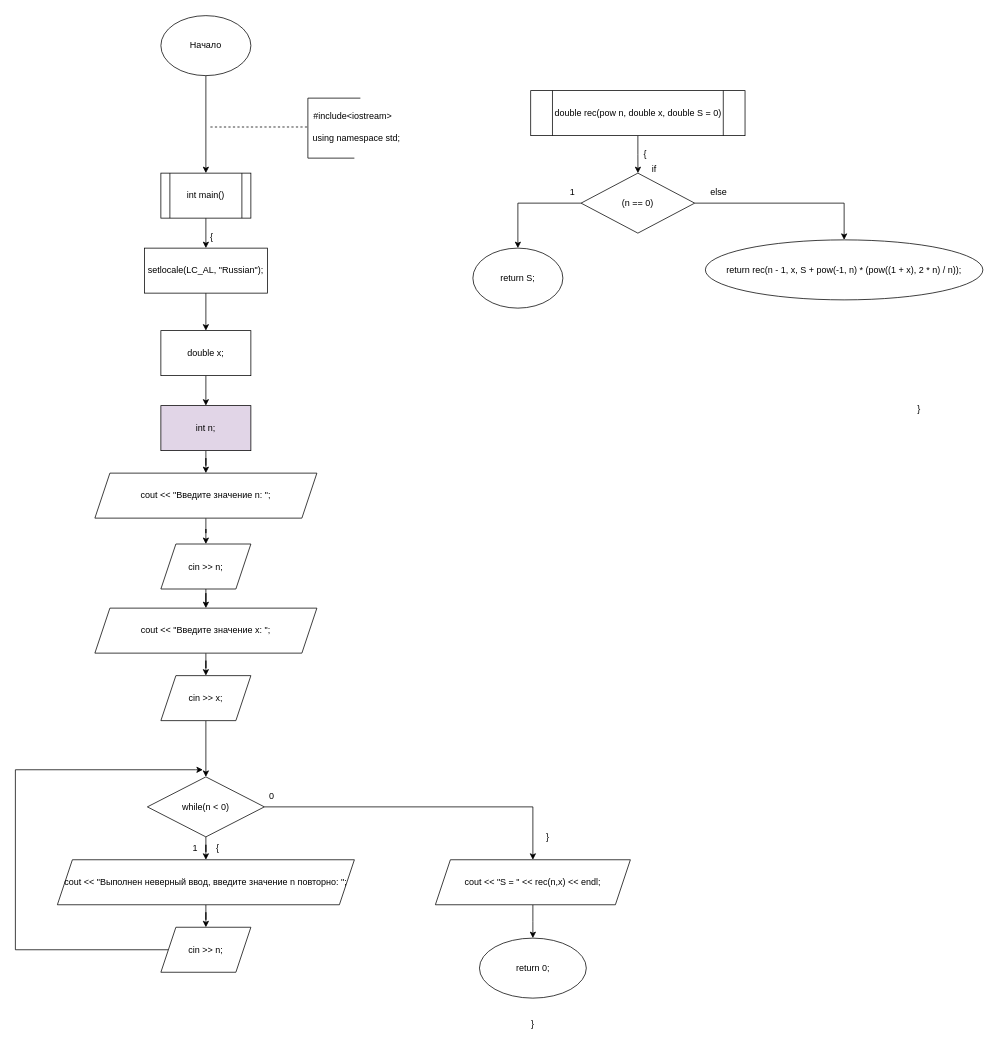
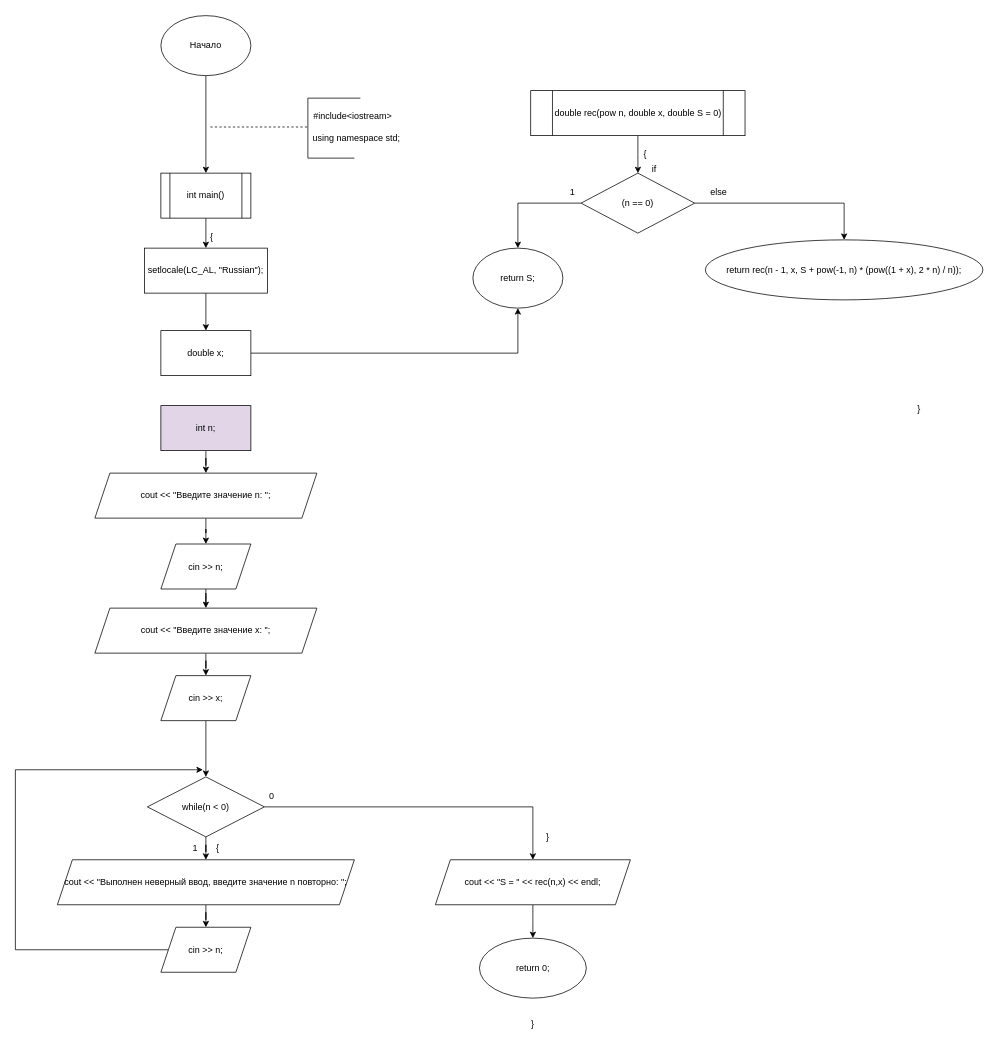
(206, 399) -> (518, 353)
